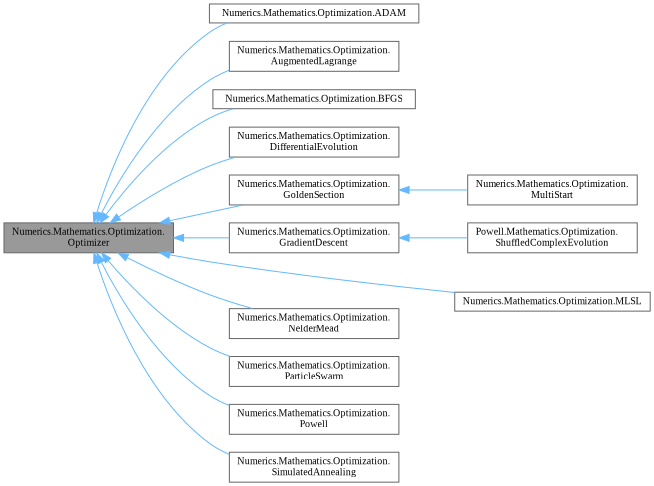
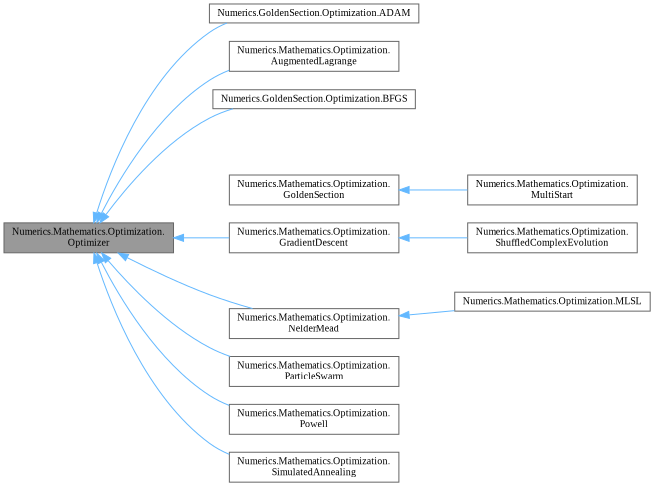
(314, 13) -> (314, 13)
(314, 99) -> (314, 99)
(314, 142) -> none
(206, 213) -> none
(552, 238) -> (552, 238)
(312, 276) -> (432, 313)
